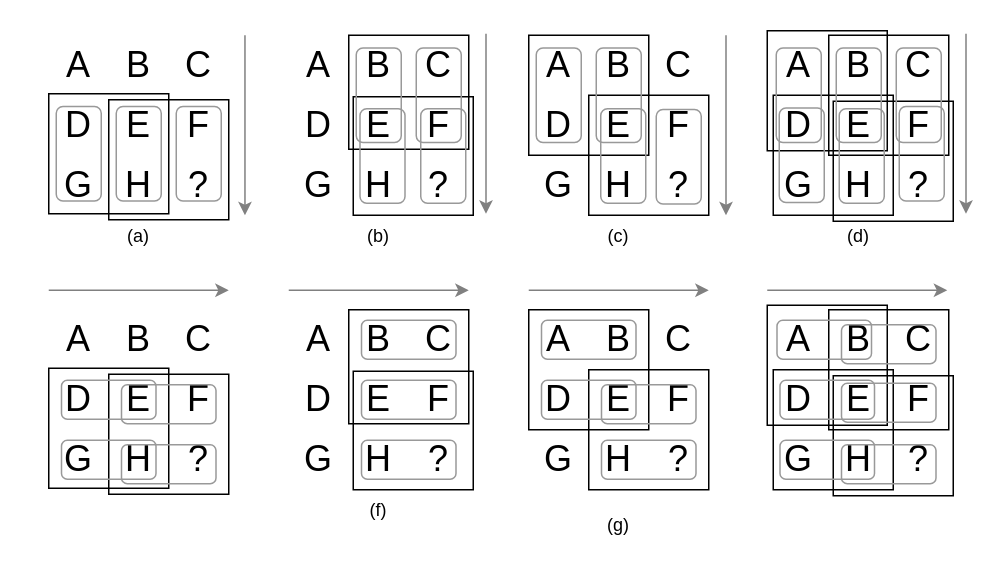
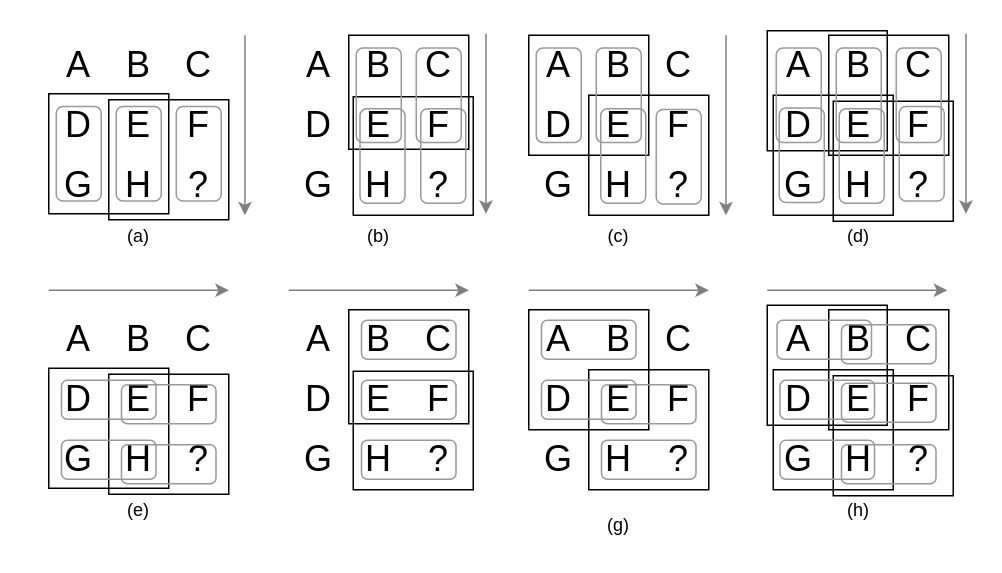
none -> (139, 511)
(379, 511) -> none
none -> (859, 511)
